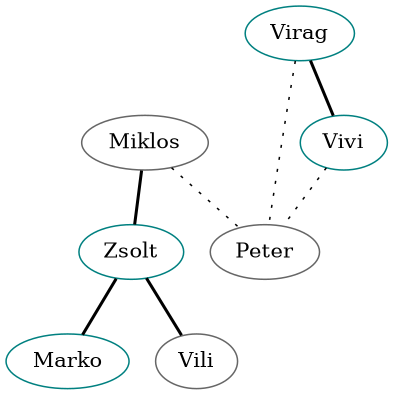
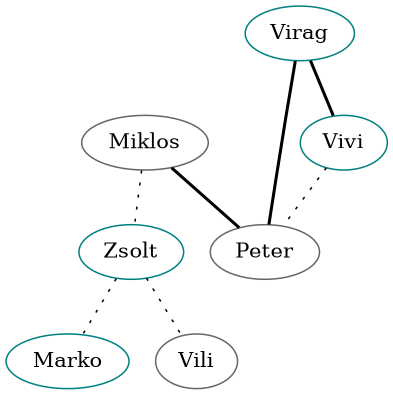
(282, 143) -> (282, 143)
(138, 197) -> (138, 197)
(205, 198) -> (205, 198)
(99, 307) -> (99, 307)
(164, 307) -> (164, 307)
